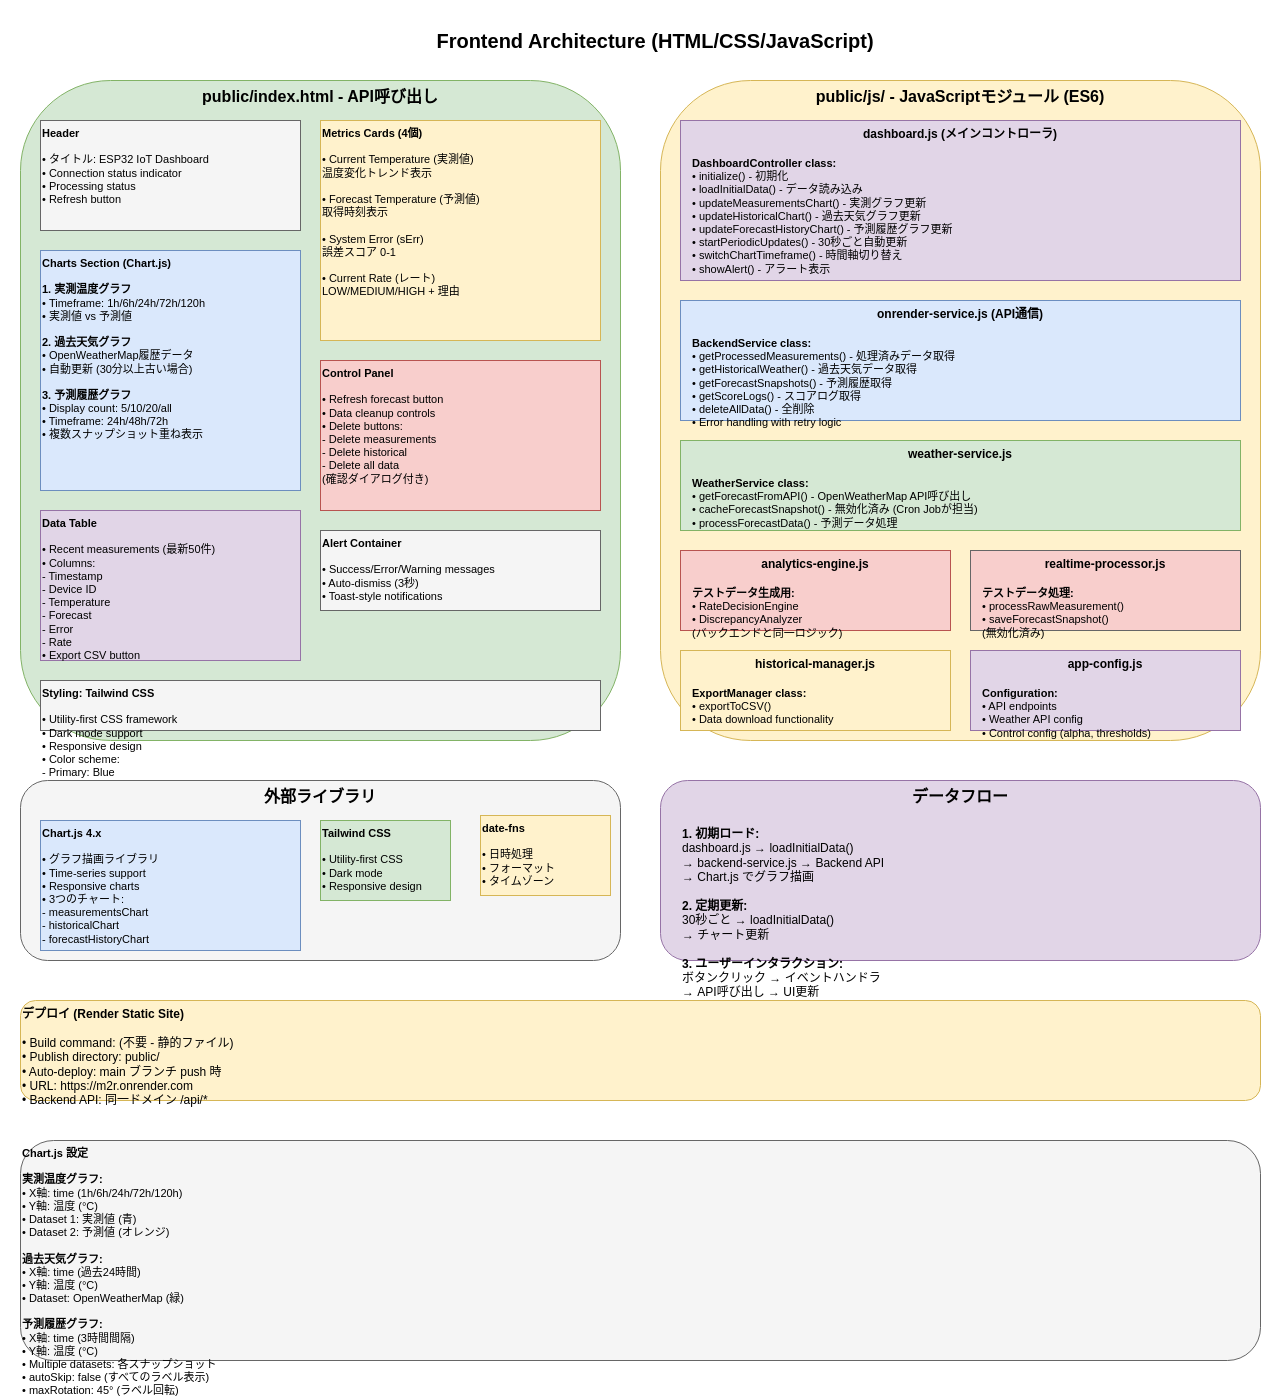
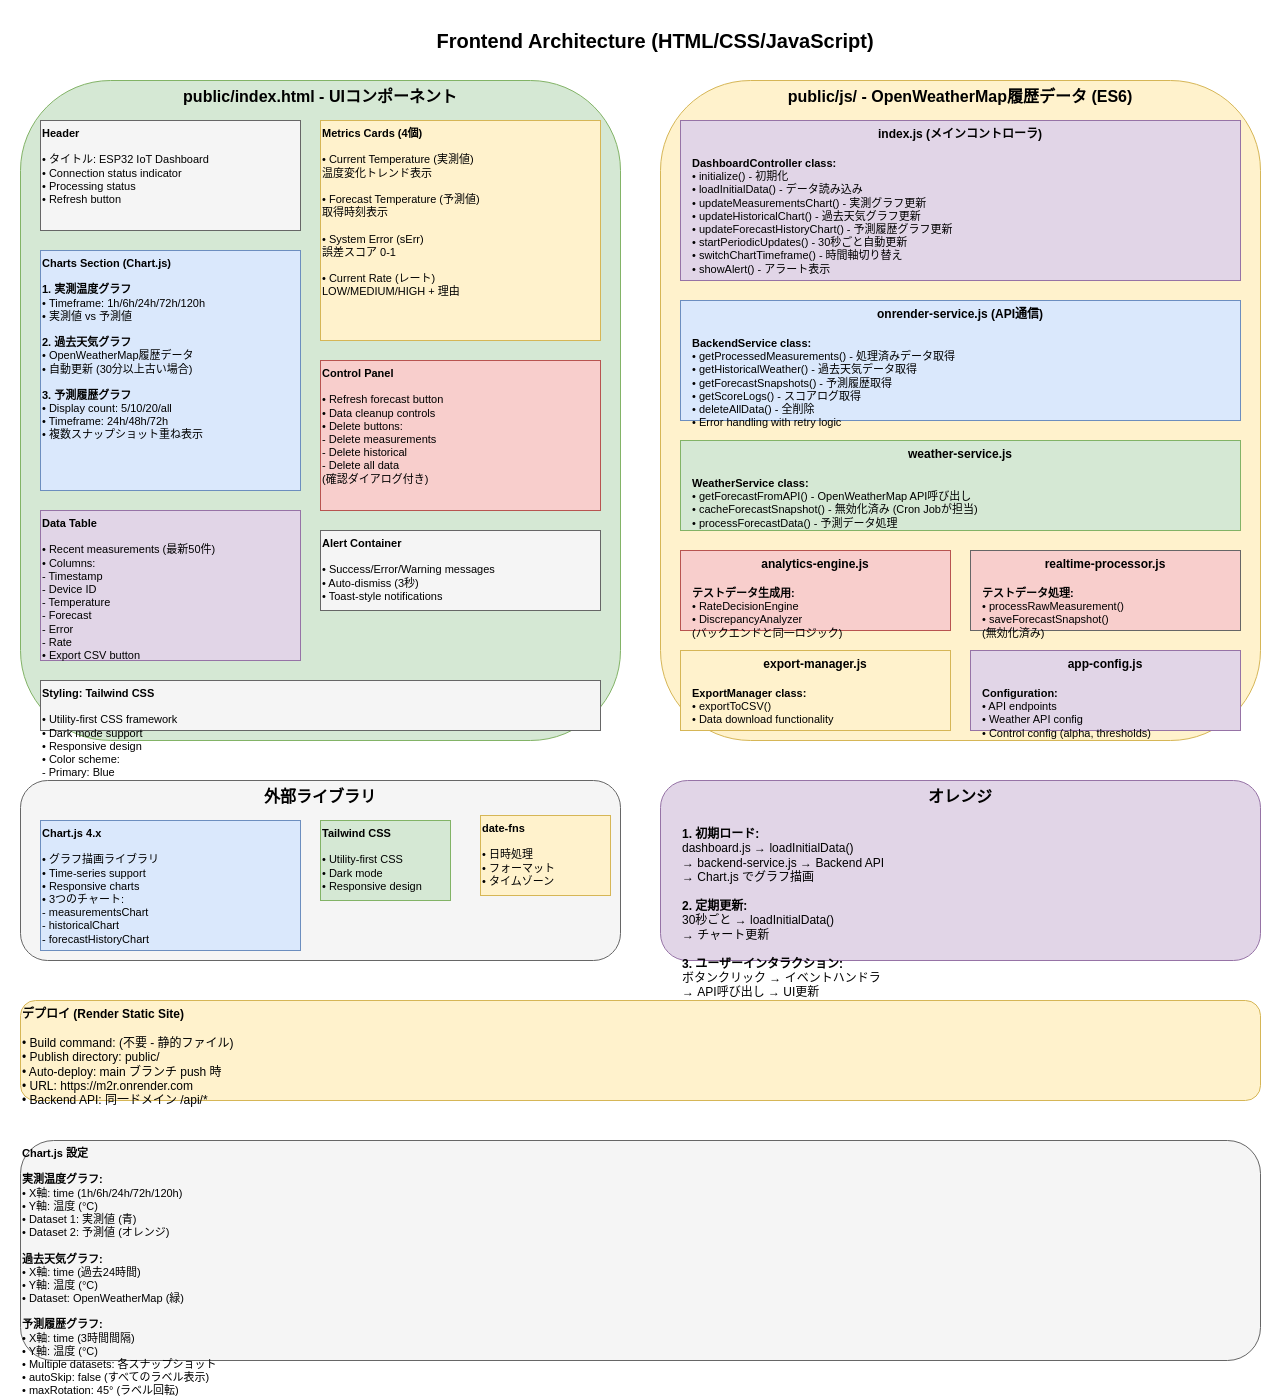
(321, 97) -> (321, 97)
(961, 97) -> (961, 97)
(961, 135) -> (961, 135)
(816, 665) -> (816, 665)
(961, 797) -> (961, 797)
